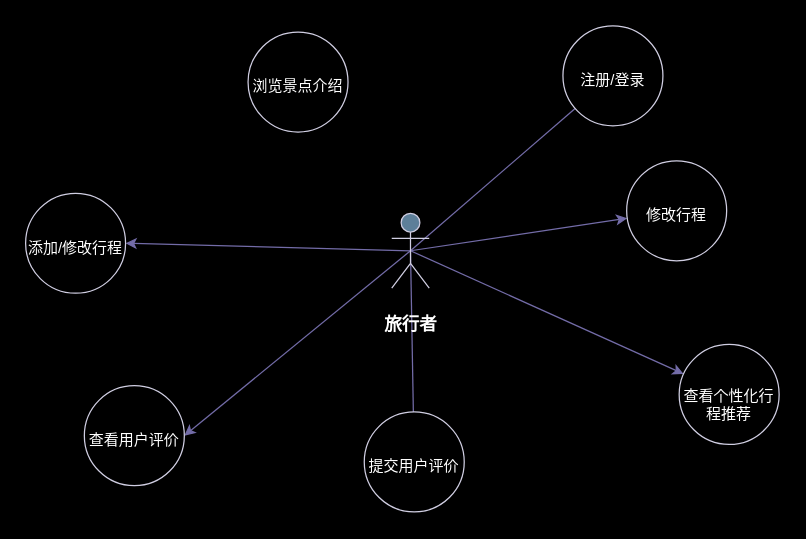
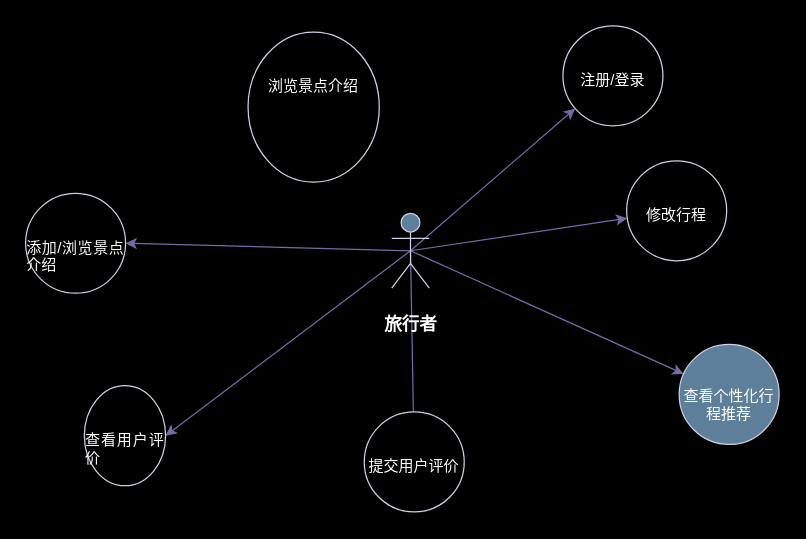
(298, 82) -> (314, 107)
(571, 112) -> (568, 115)
(76, 220) -> (76, 220)
(729, 394) -> (729, 394)
(134, 436) -> (125, 436)
